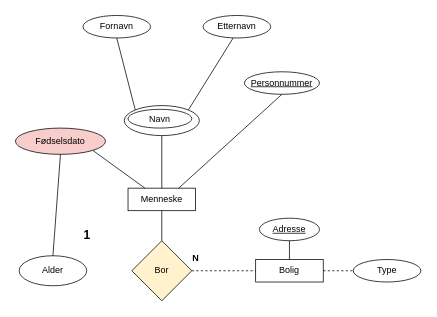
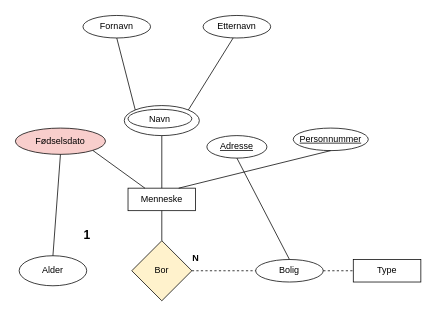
(282, 83) -> (330, 139)
(289, 229) -> (237, 147)
(289, 270) -> (289, 270)
(387, 270) -> (387, 270)
